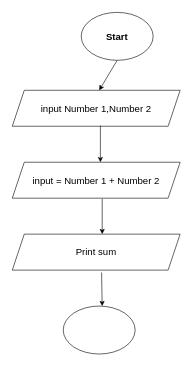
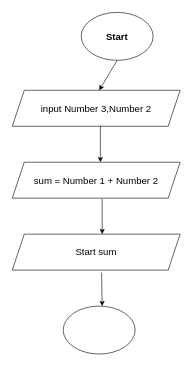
(96, 108) -> (96, 108)
(96, 180) -> (96, 180)
(96, 252) -> (96, 252)
